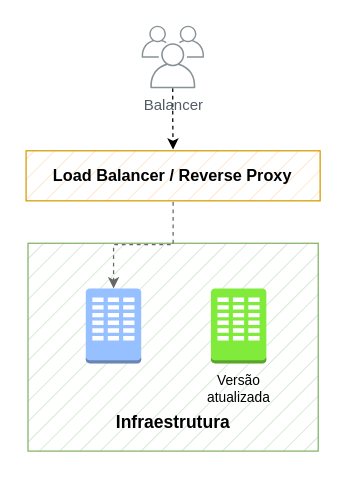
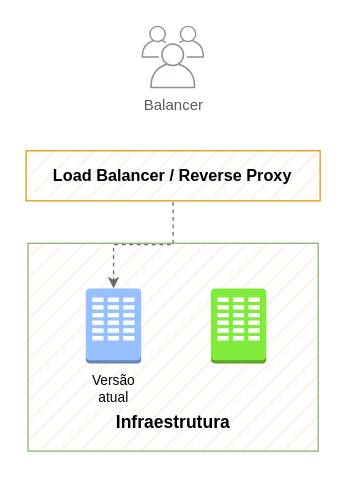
(173, 125) -> none
(173, 347) -> (173, 347)
none -> (113, 388)
(238, 388) -> none
